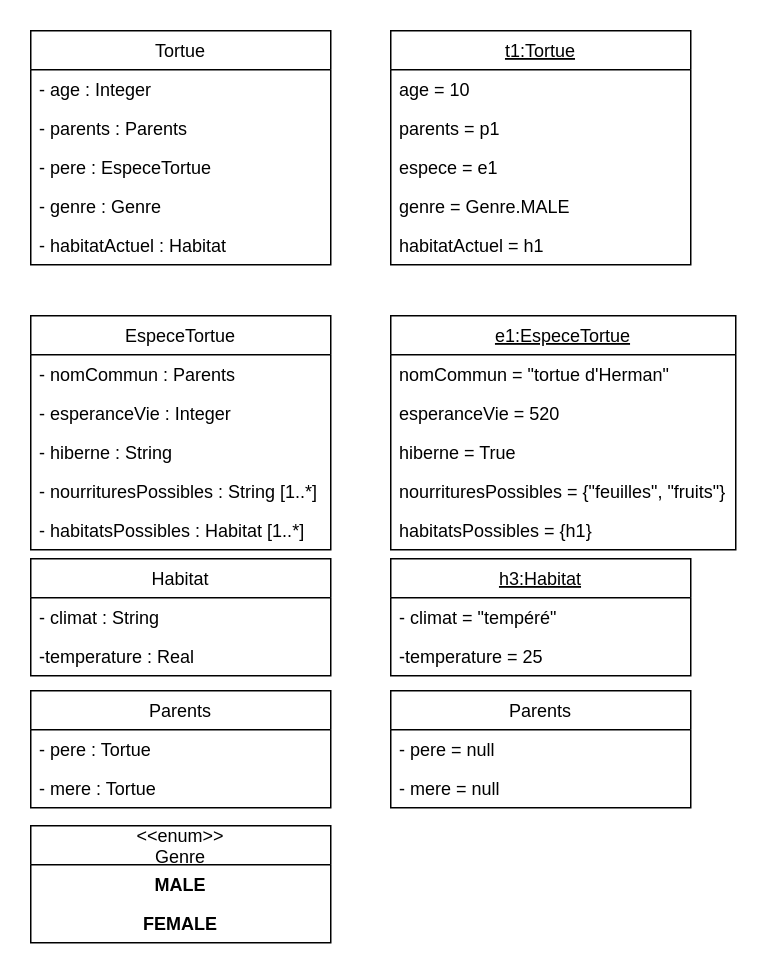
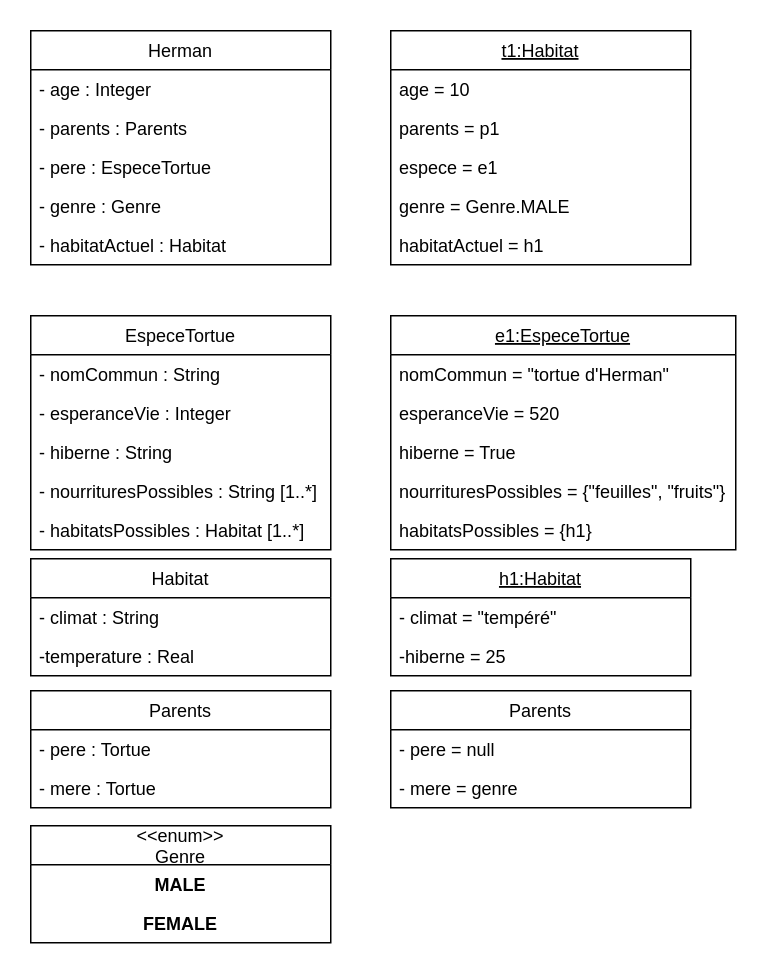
(180, 51) -> (180, 51)
(540, 51) -> (540, 51)
(135, 375) -> (128, 375)
(540, 579) -> (540, 579)
(480, 657) -> (458, 657)
(453, 789) -> (463, 789)
